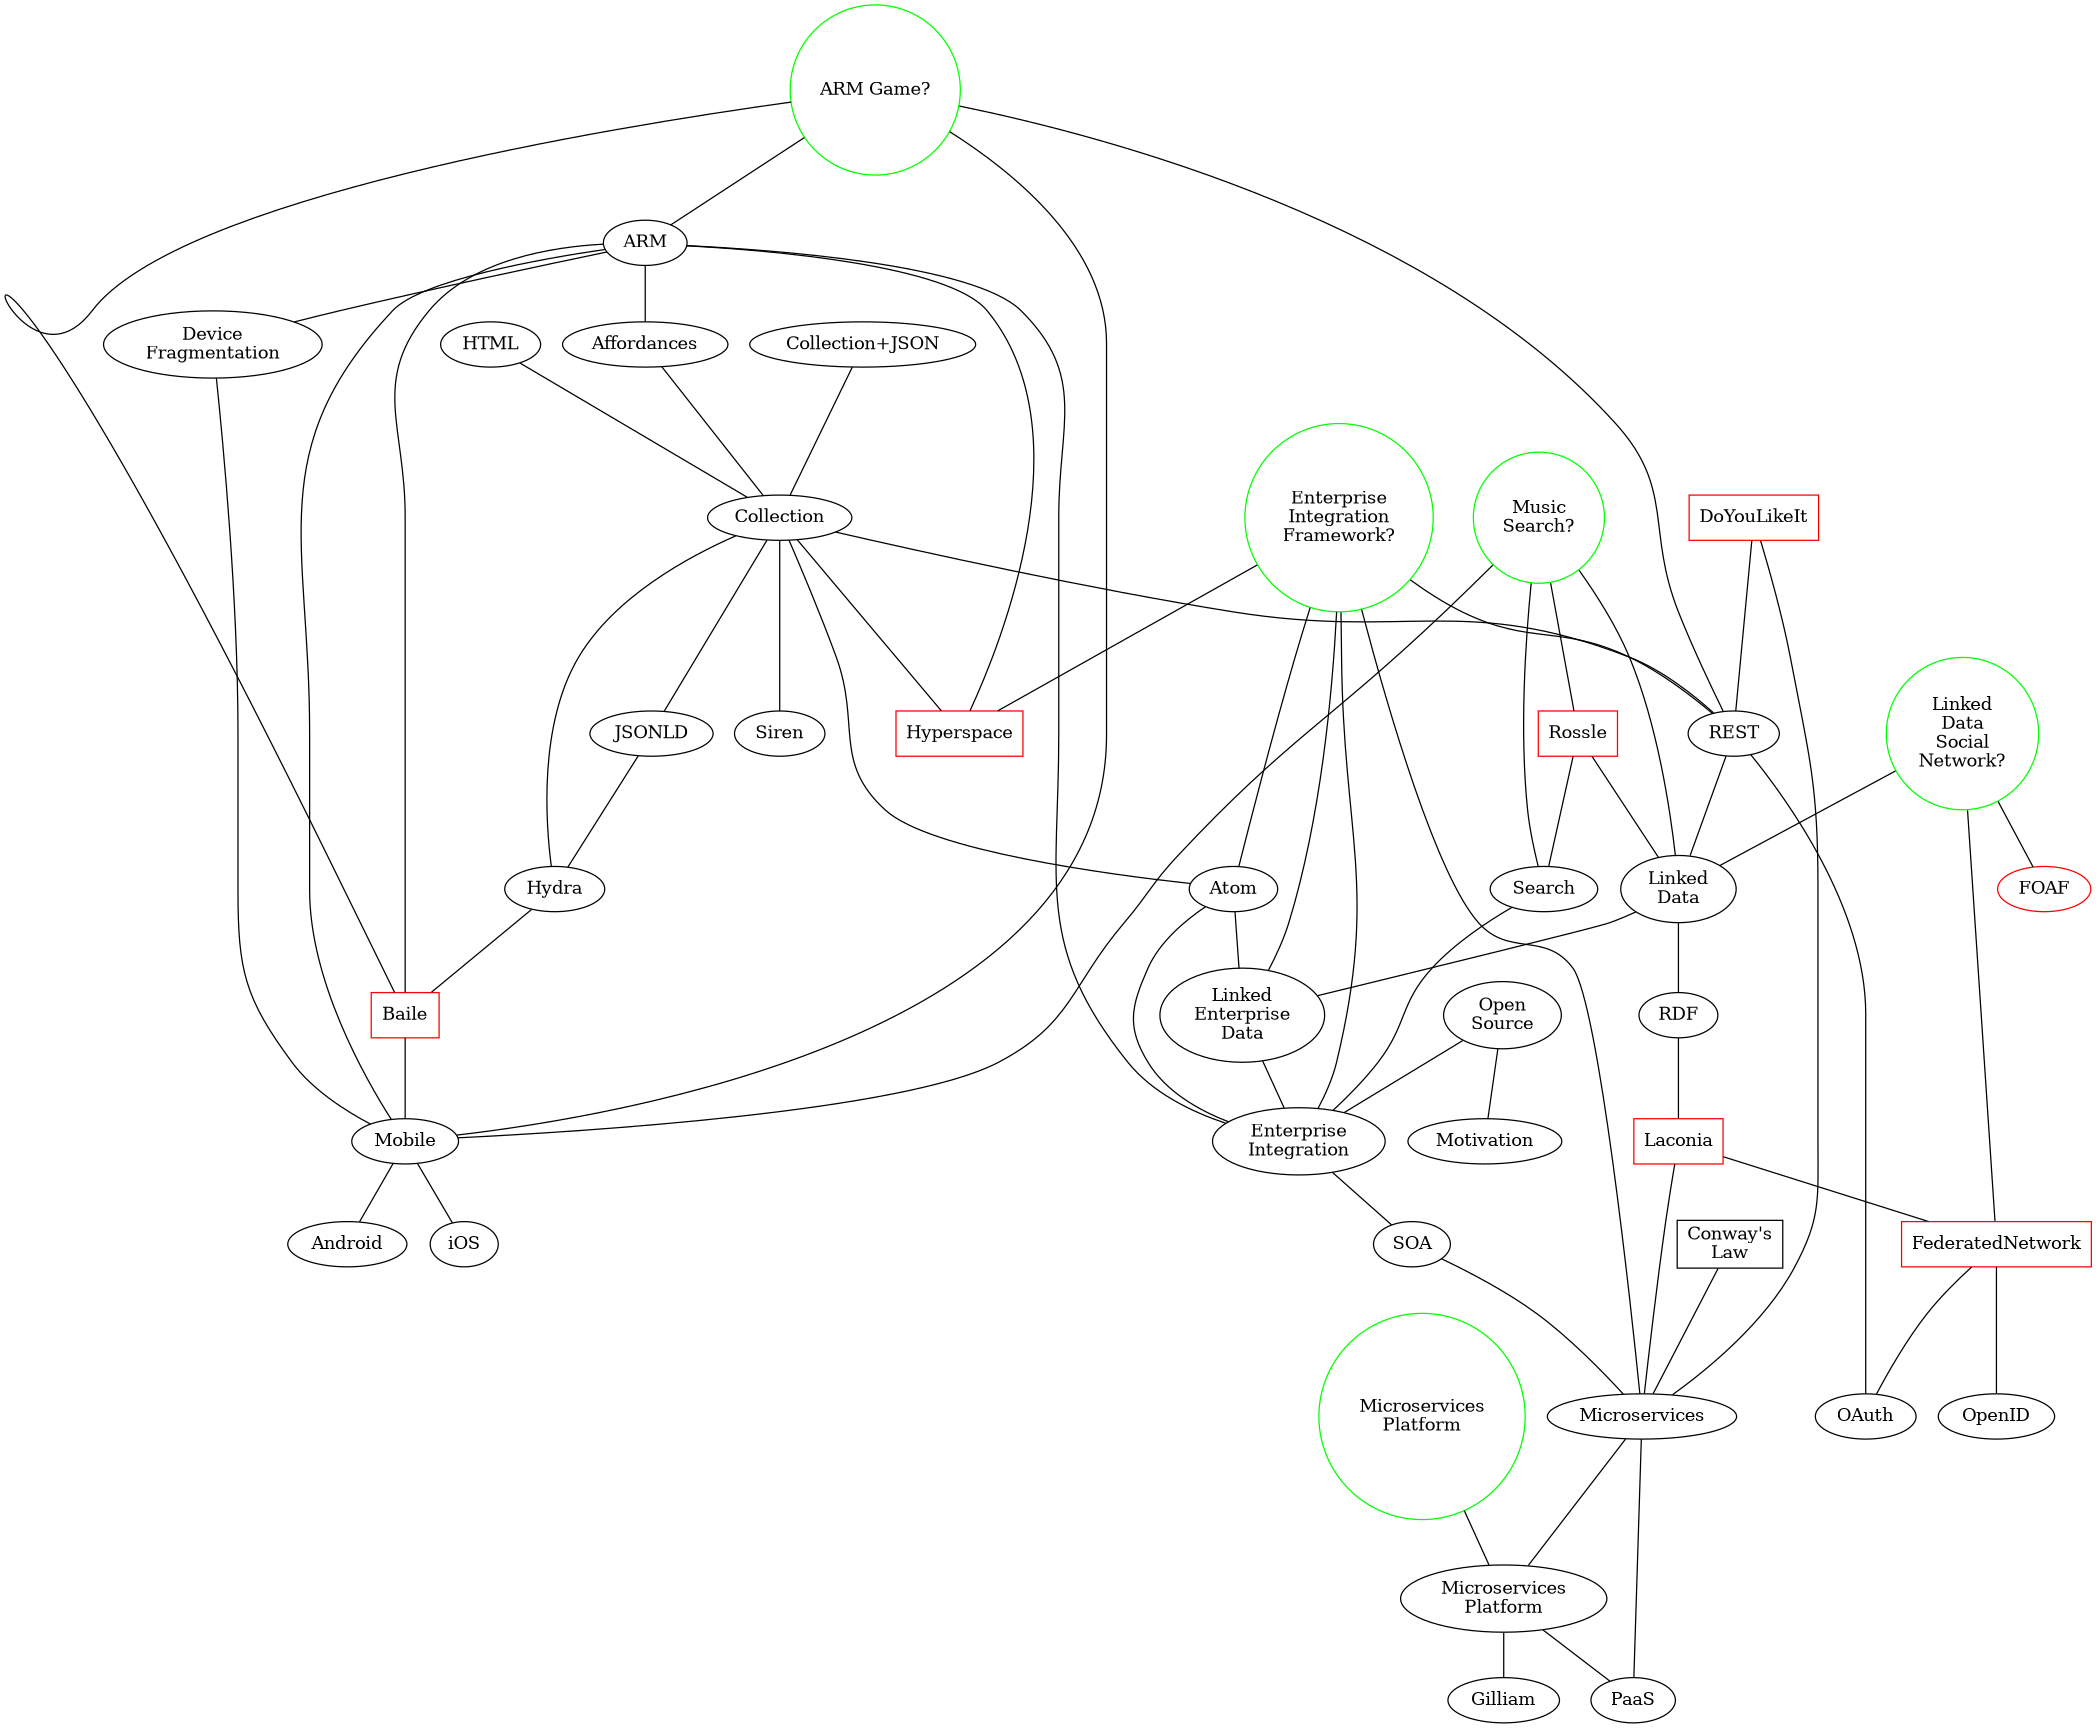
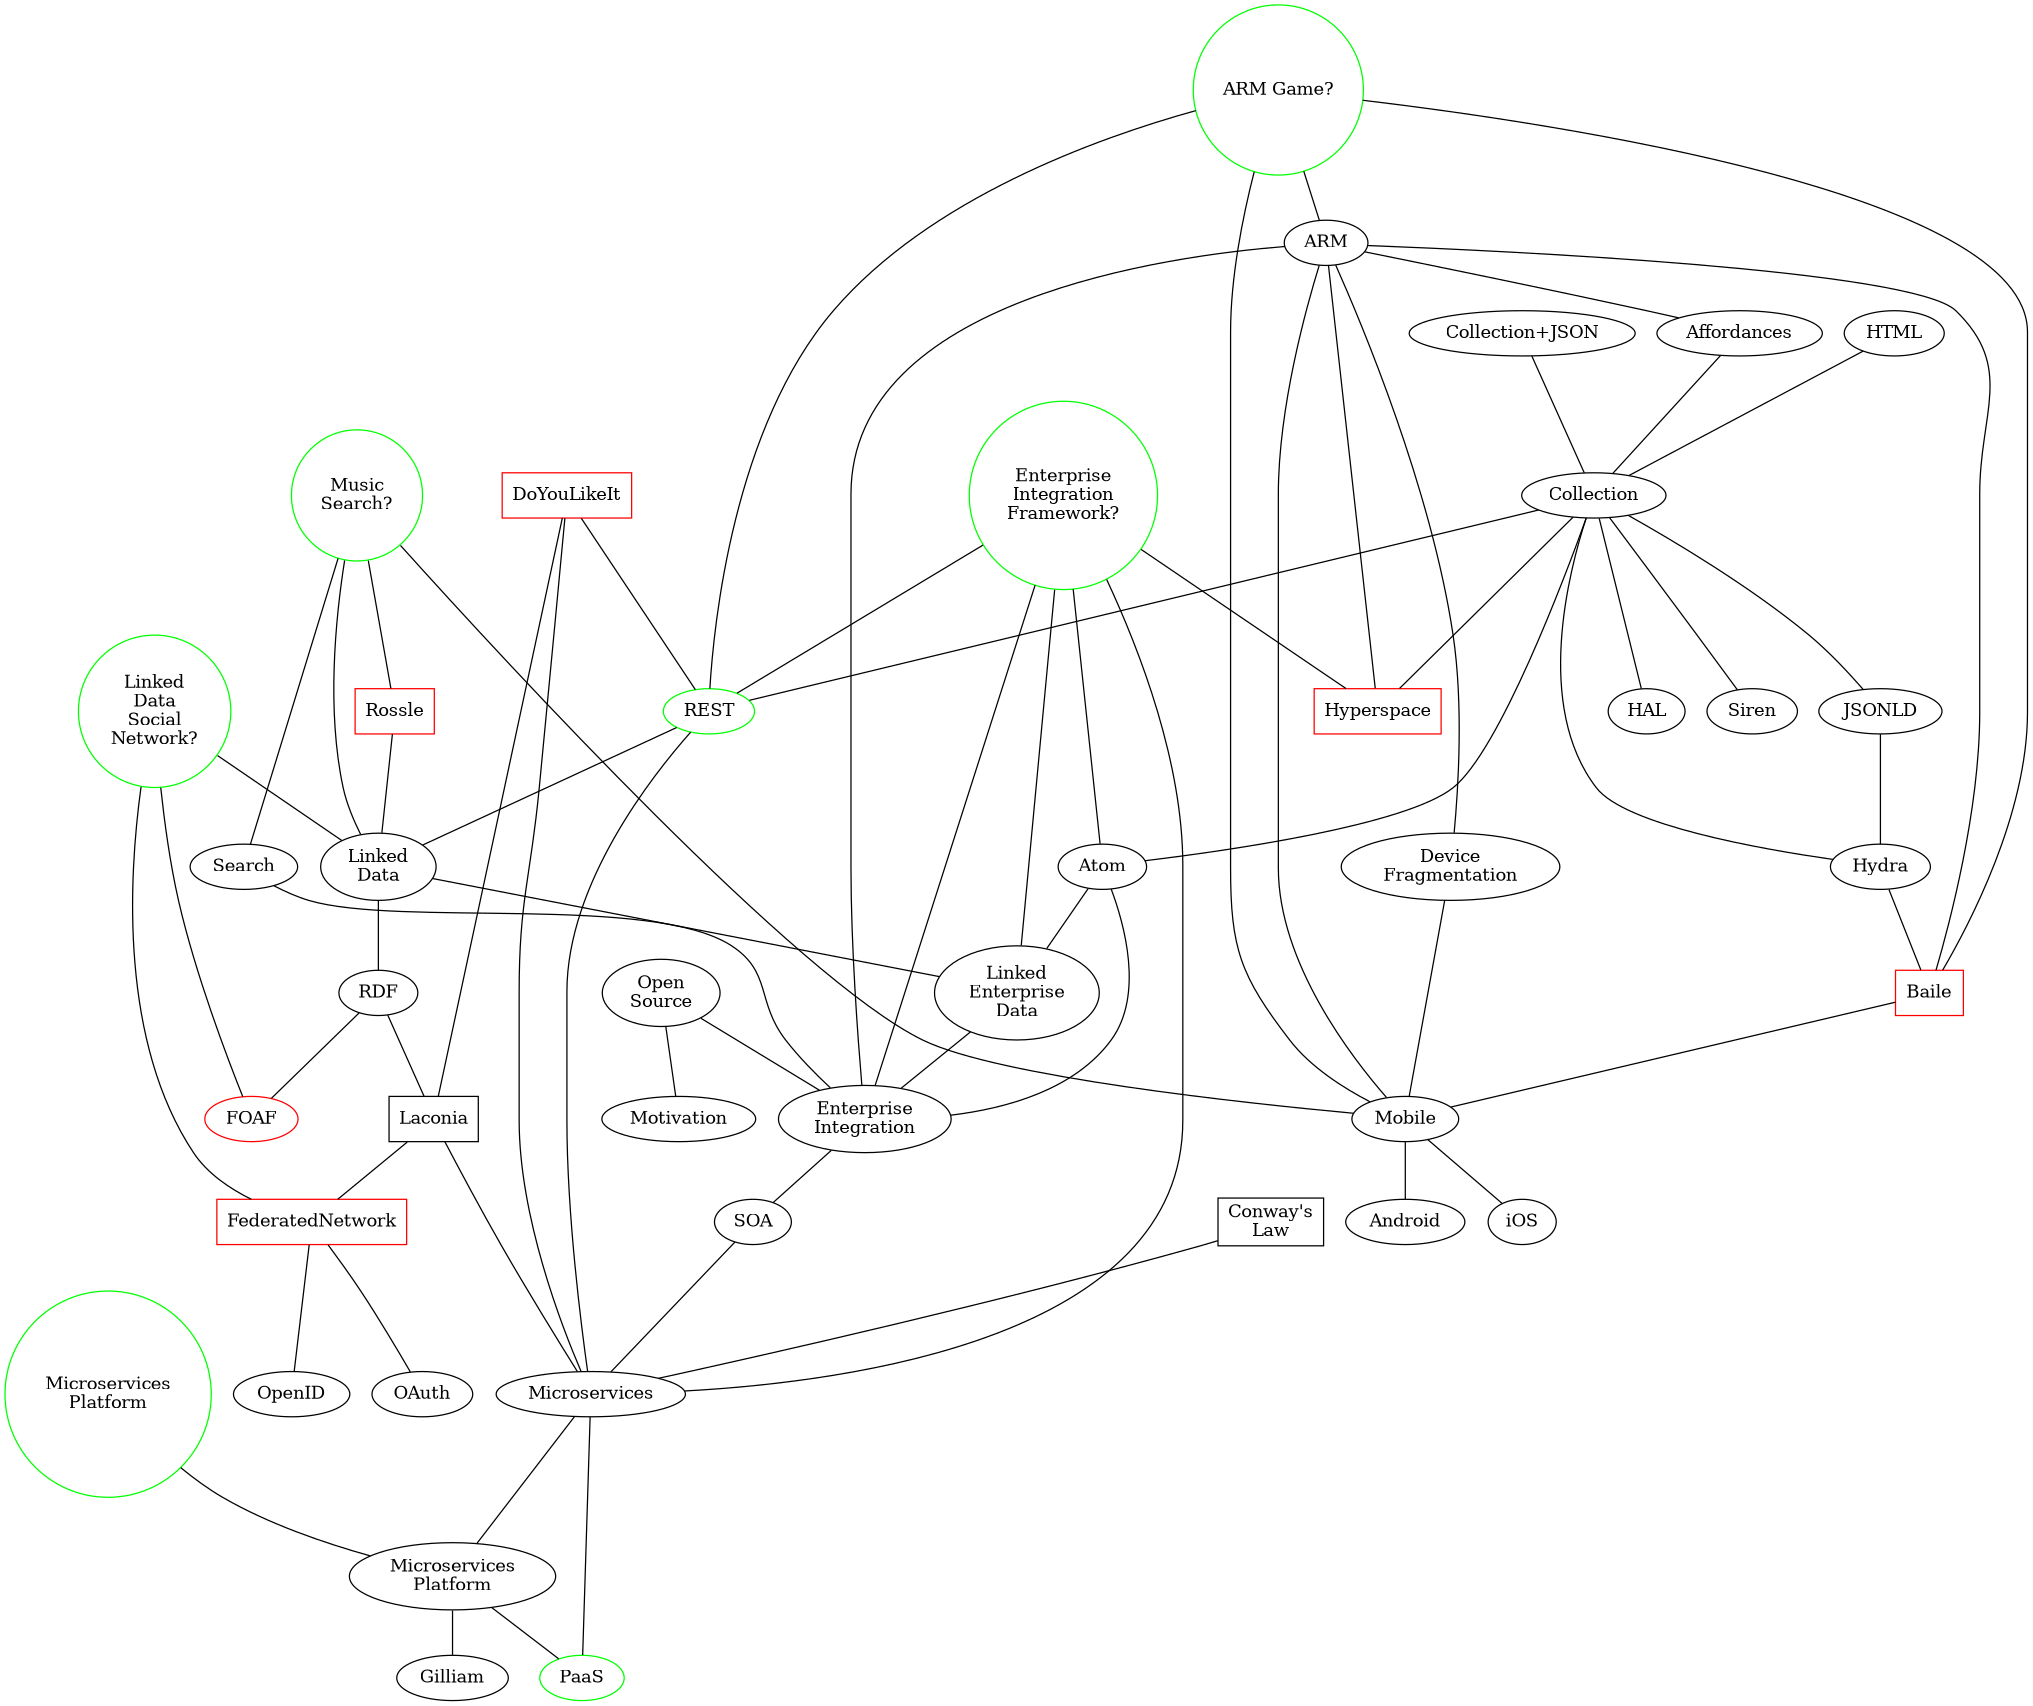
none -> (1647, 711)
(1734, 734) -> (709, 711)
none -> (503, 793)
(1561, 811) -> none
none -> (315, 1056)
(1866, 1060) -> (567, 1035)
(1678, 1141) -> (434, 1119)
(1633, 1700) -> (582, 1678)
